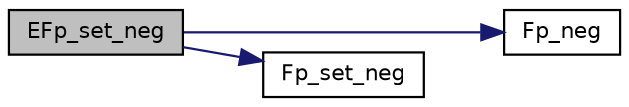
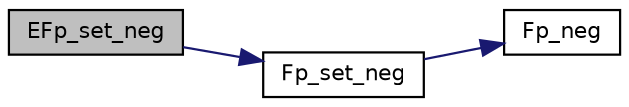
(332, 32) -> (453, 54)
